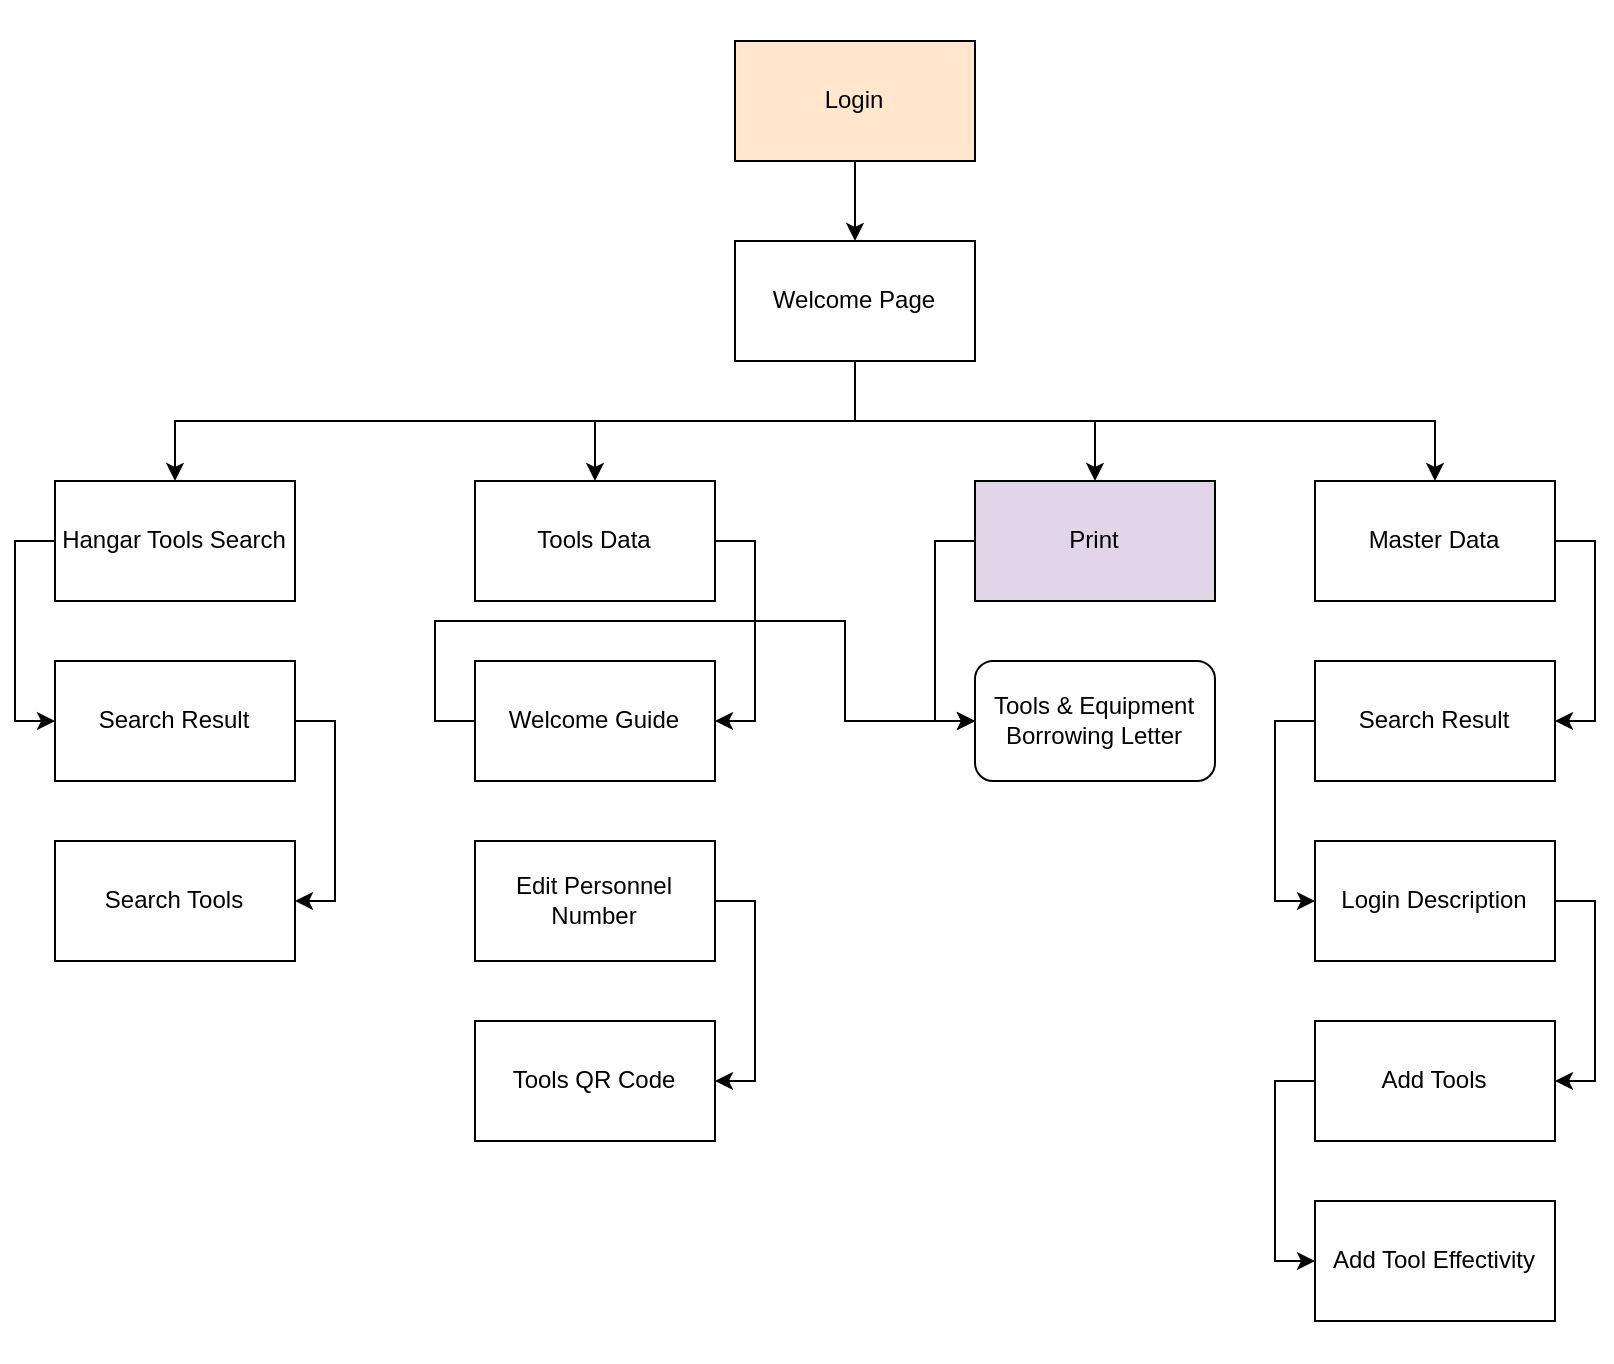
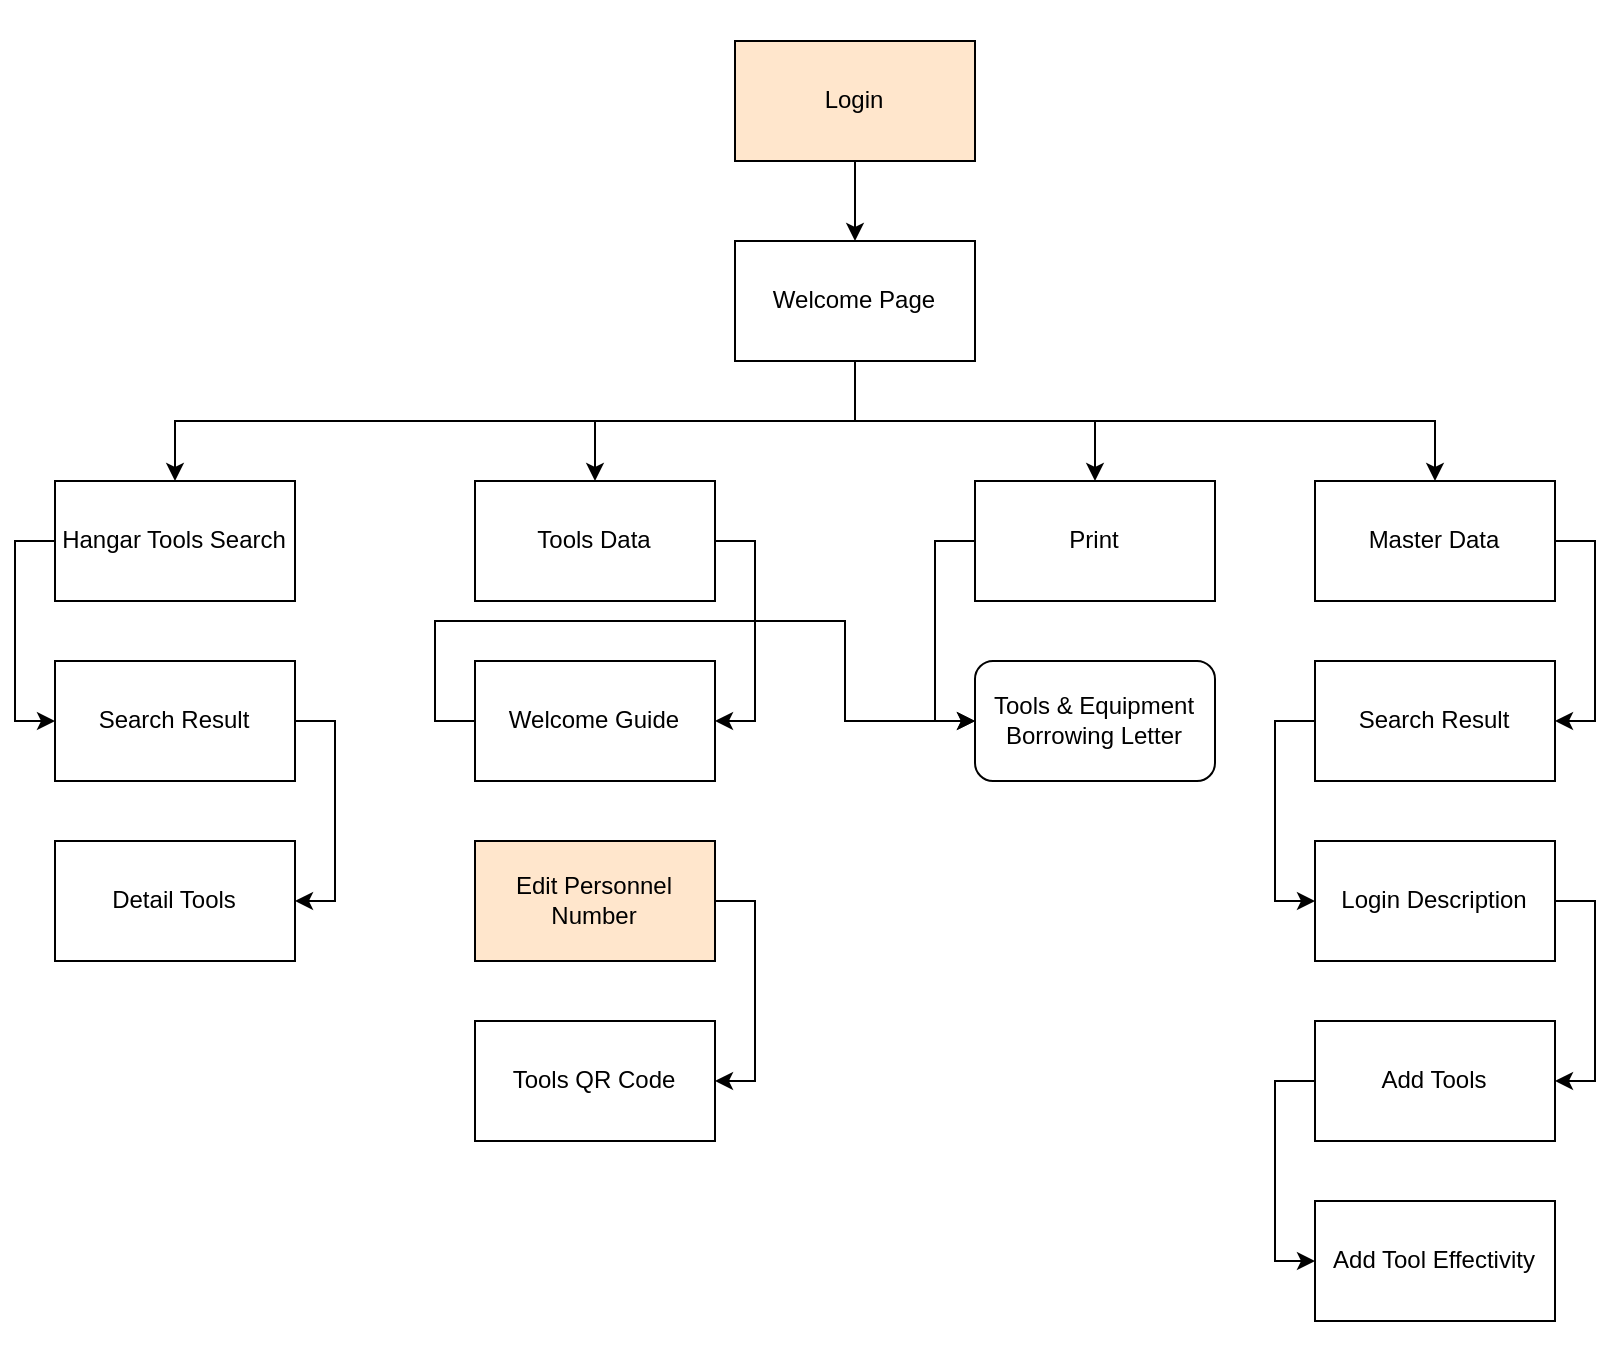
(1095, 541) -> (1095, 541)
(175, 901) -> (175, 901)
(595, 901) -> (595, 901)
